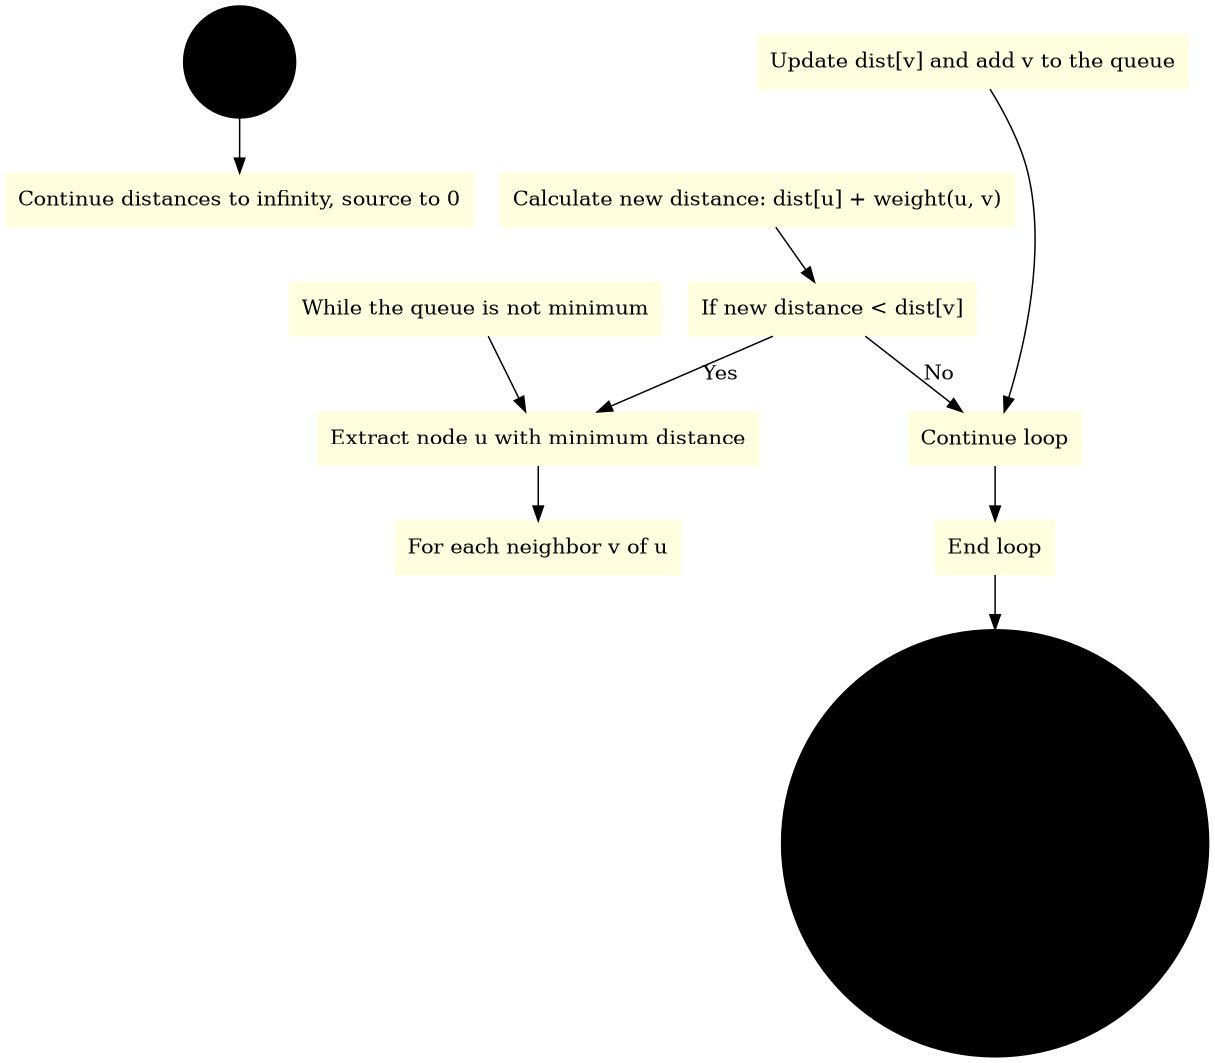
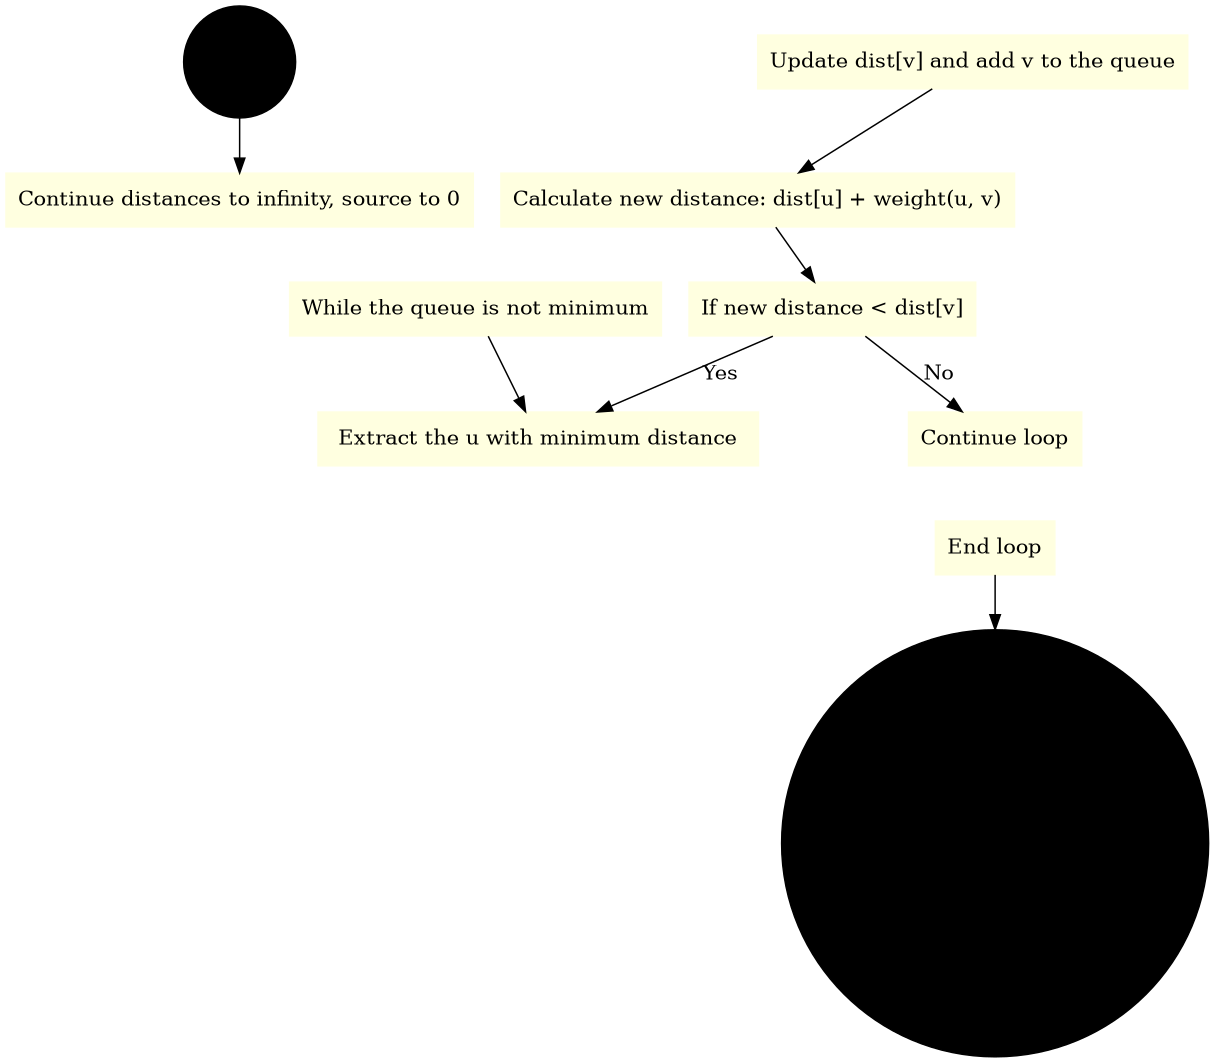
(1035, 240) -> (872, 127)
(538, 439) -> (538, 439)
(995, 486) -> none
(538, 548) -> none
